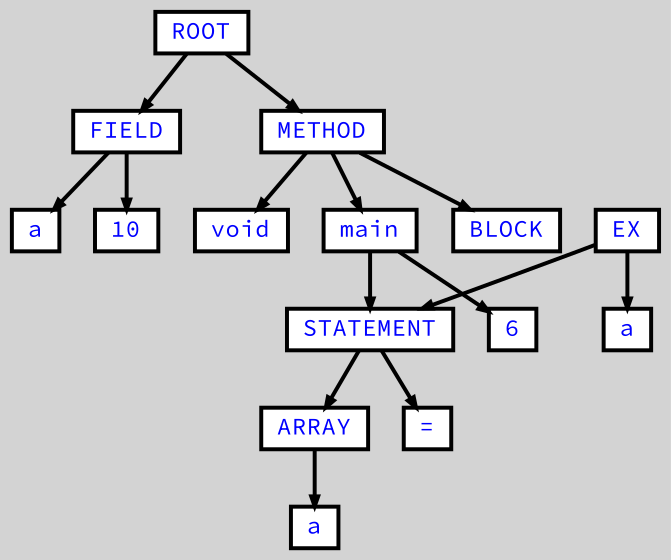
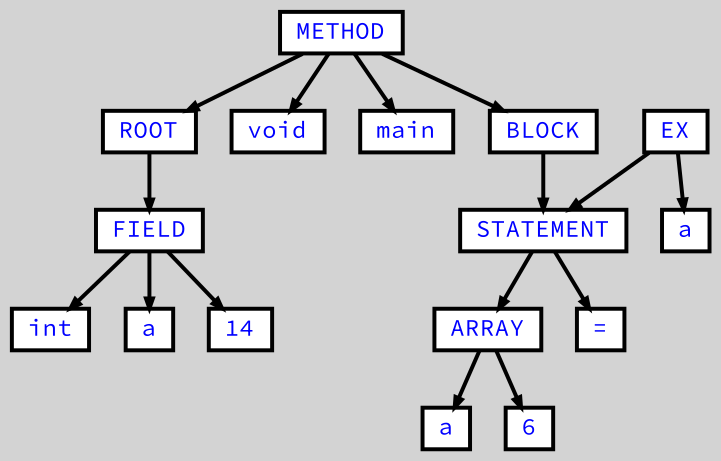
(258, 79) -> (250, 80)
(127, 231) -> (240, 330)
(370, 275) -> (543, 176)
(439, 279) -> (506, 374)
none -> (50, 330)
